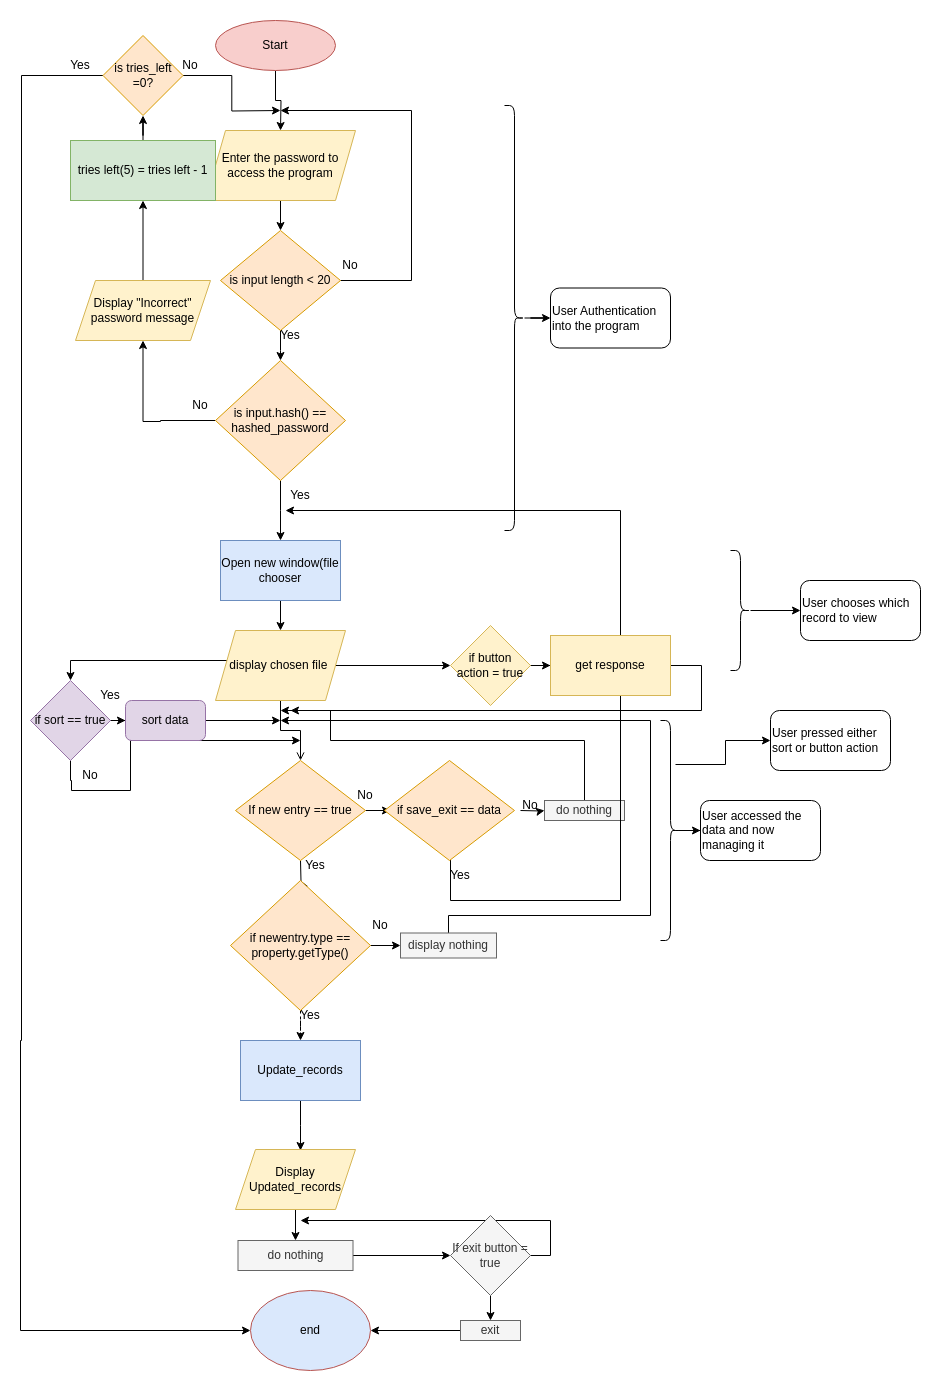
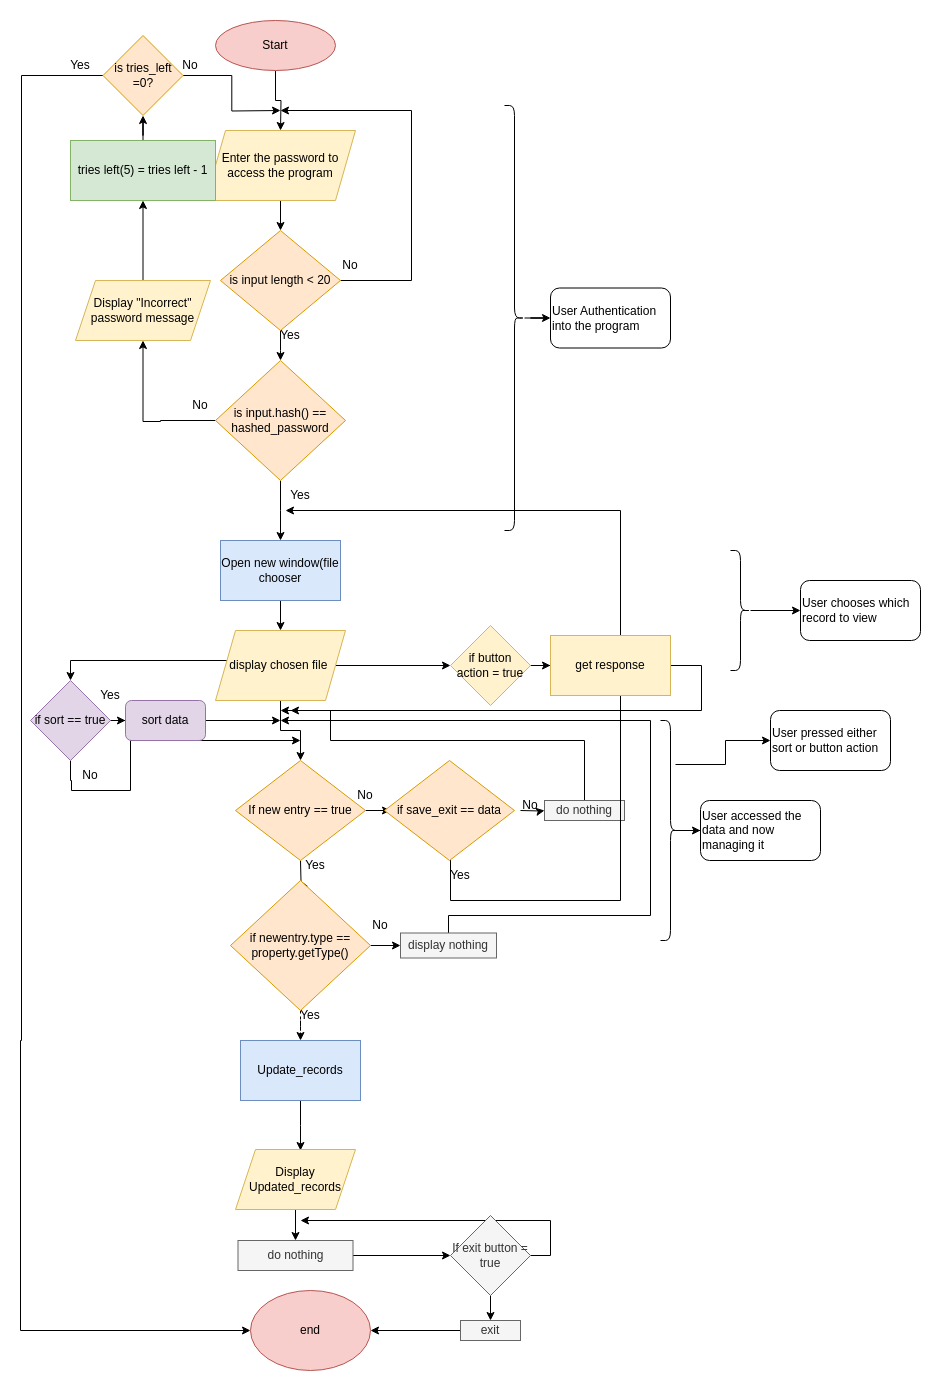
(301, 754) -> (301, 752)
(311, 1331) -> (311, 1331)
